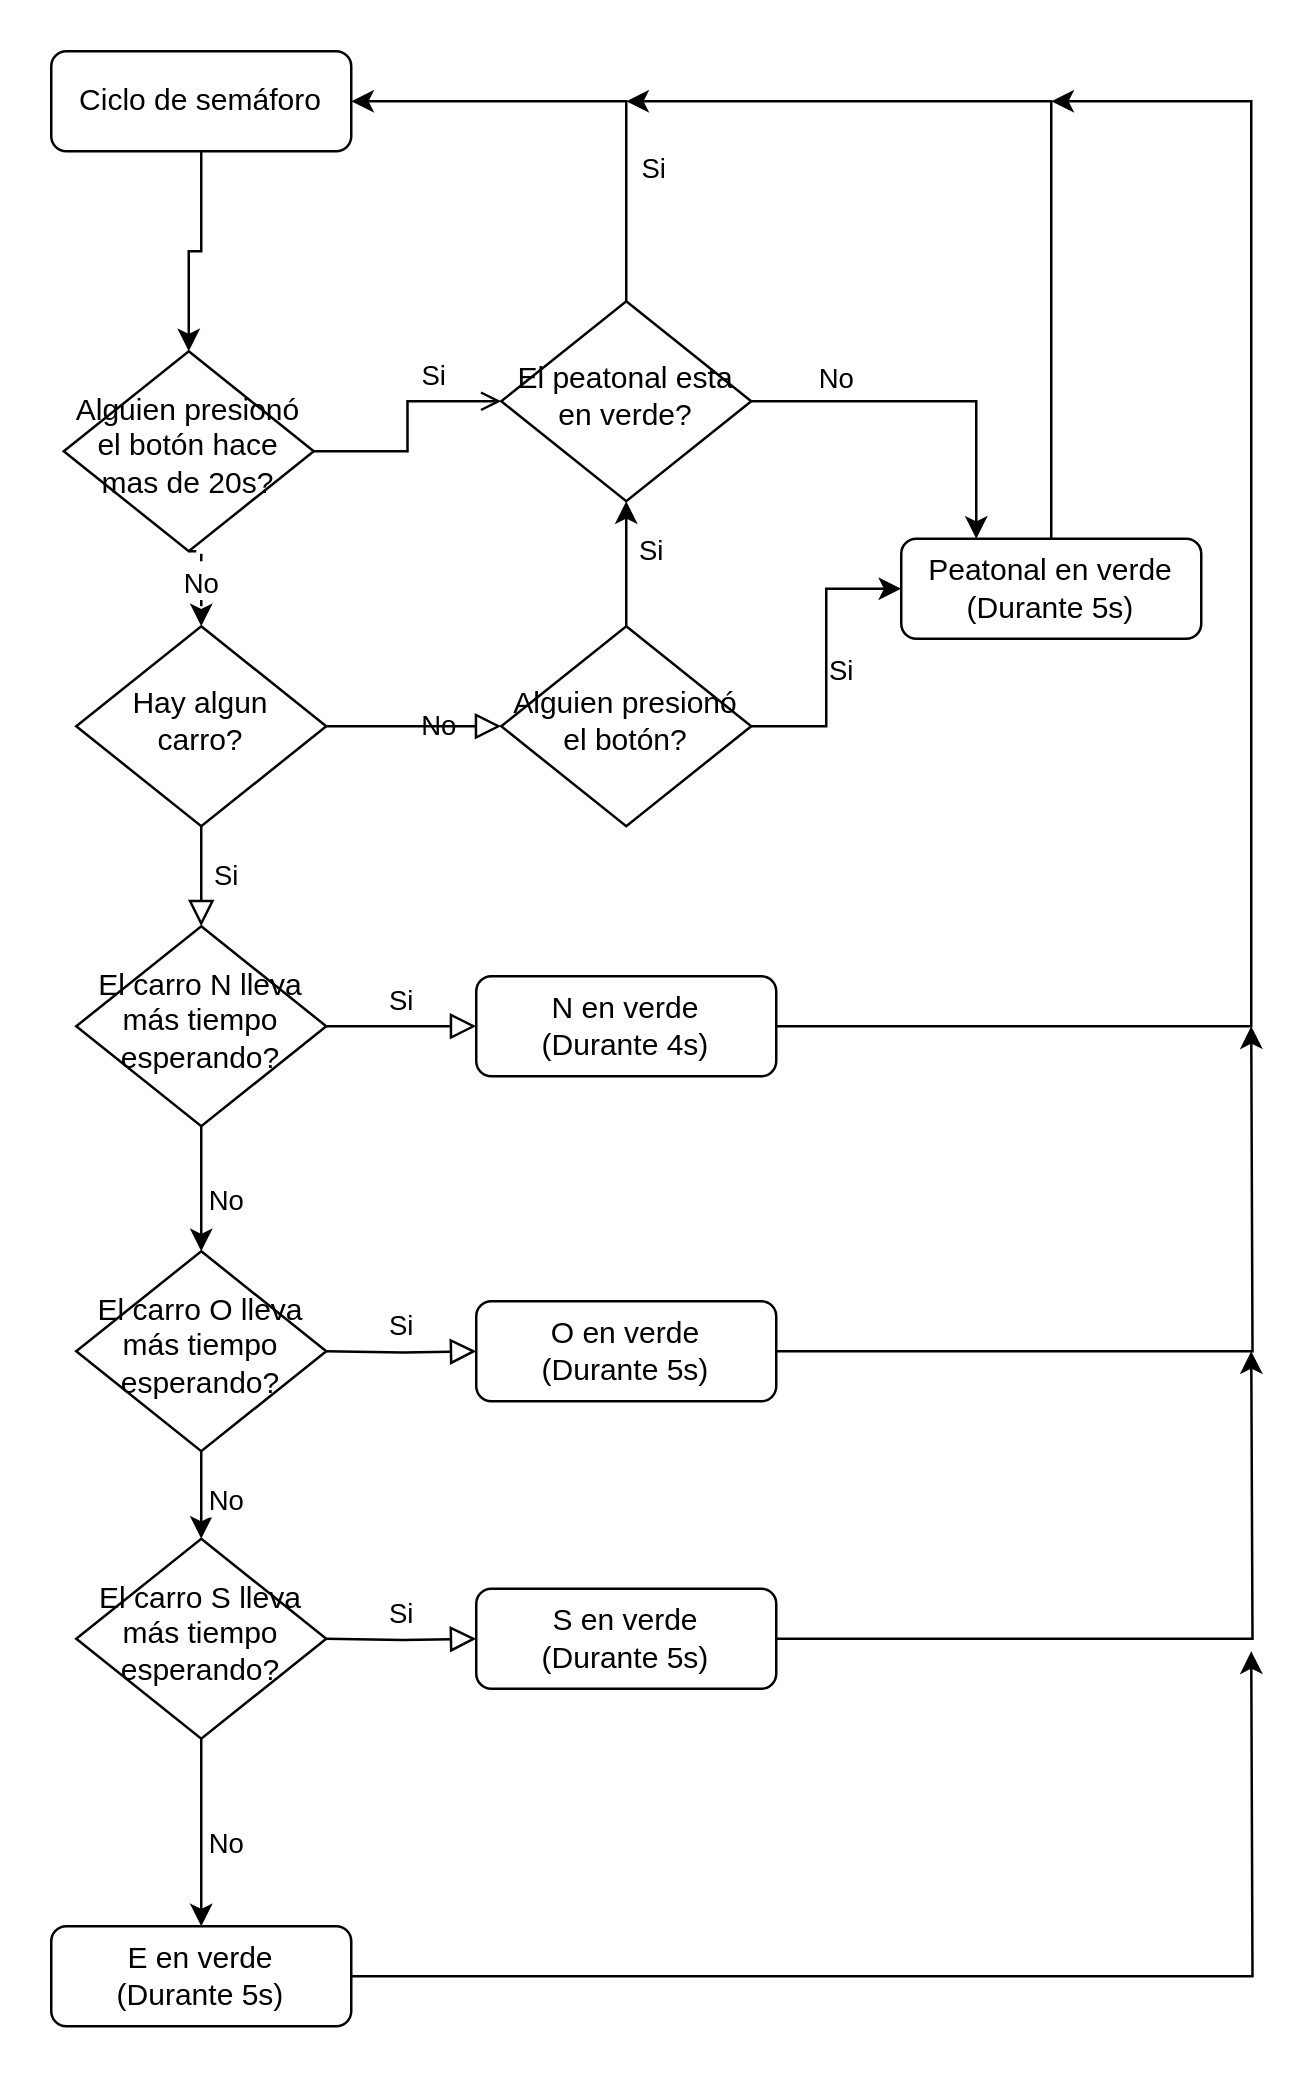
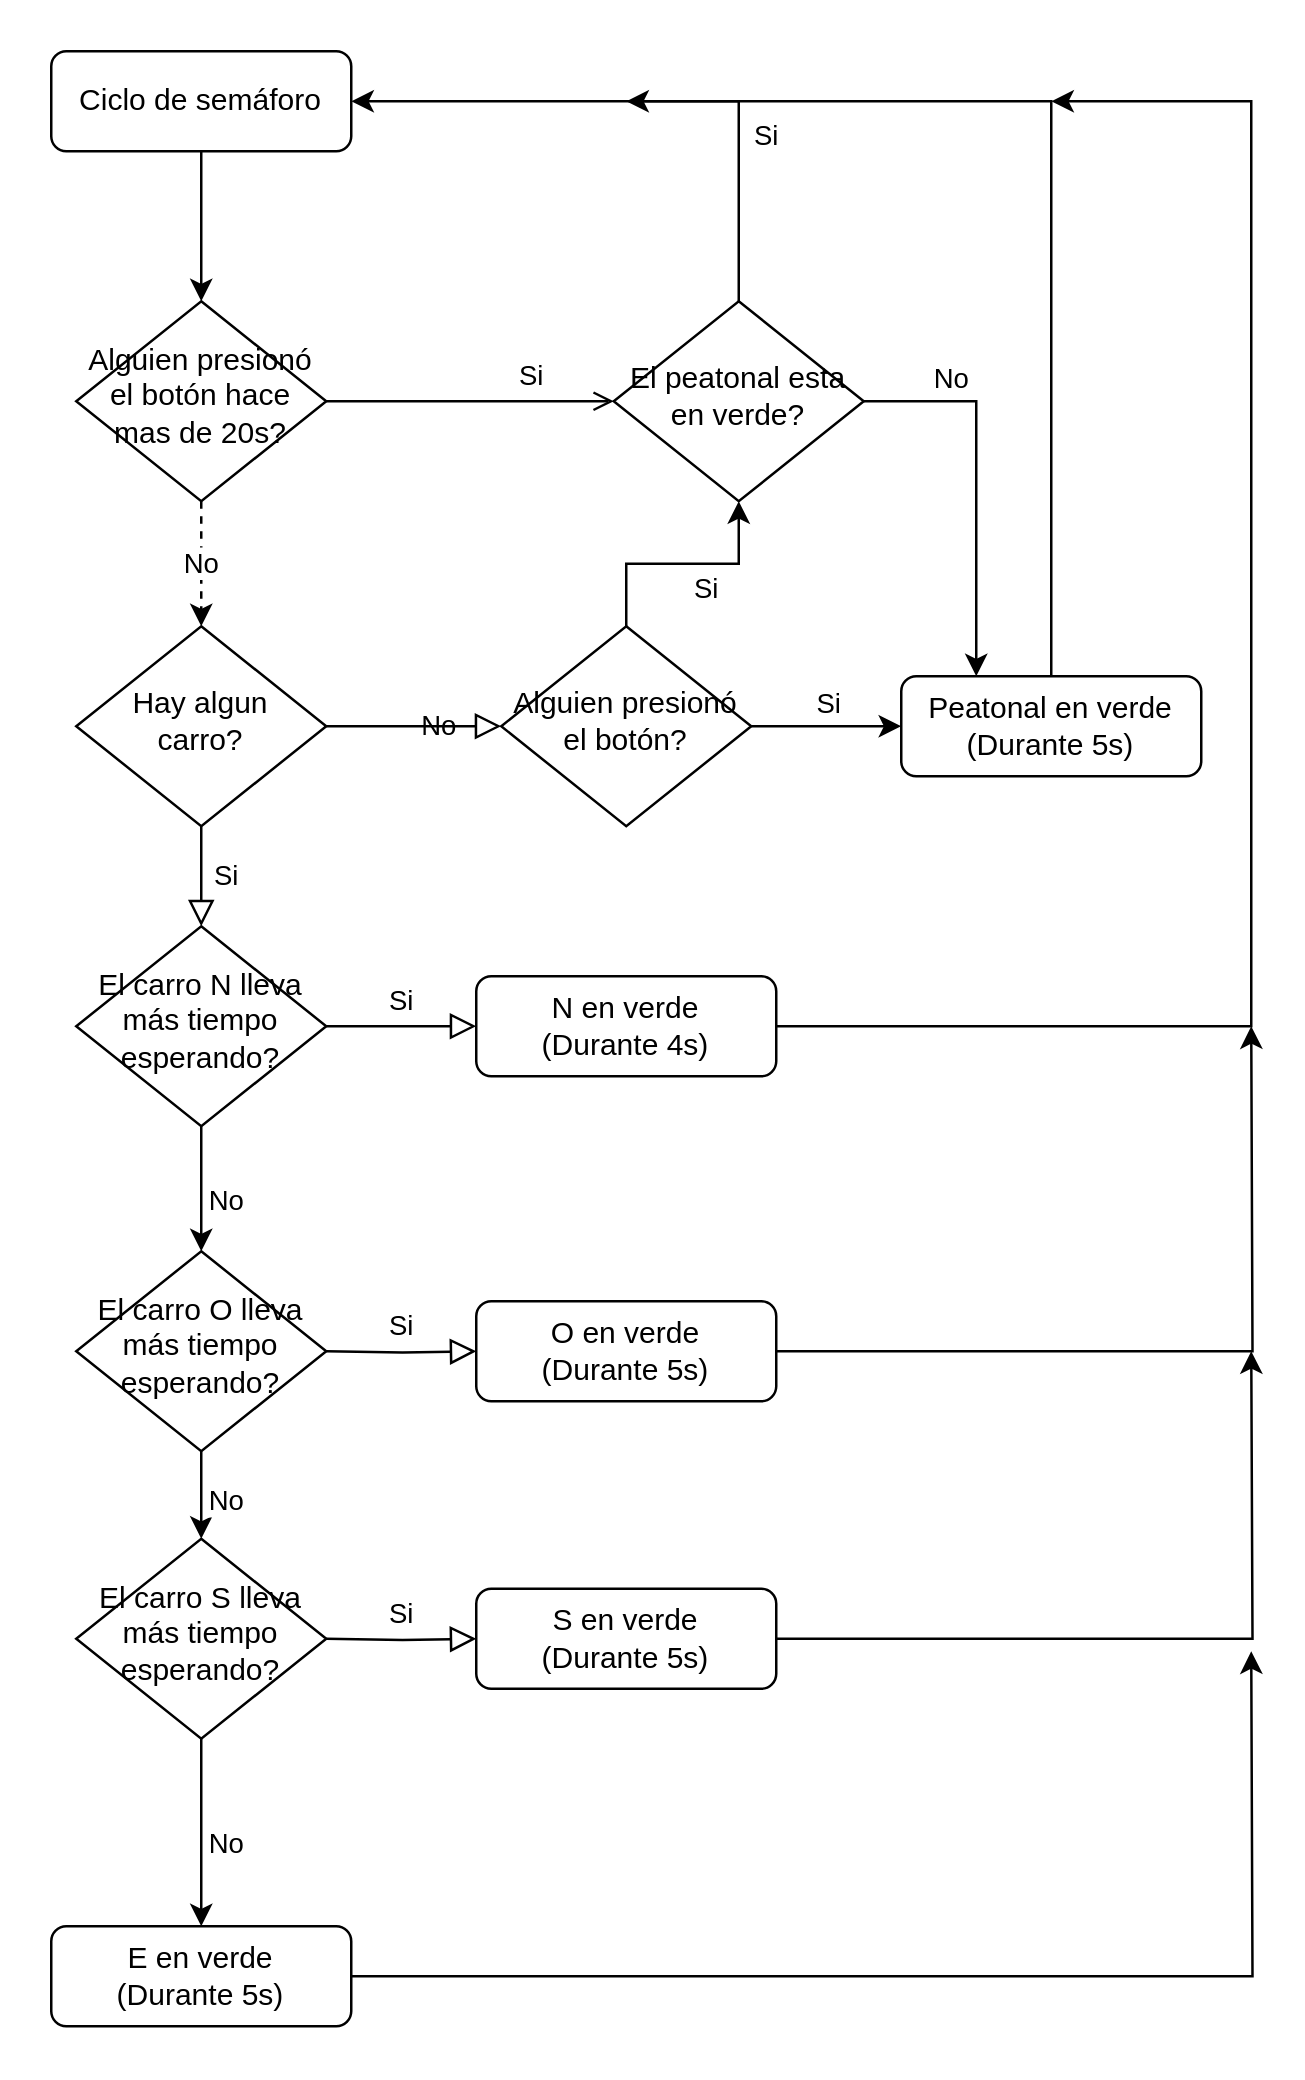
(626, 401) -> (739, 401)
(189, 451) -> (201, 401)
(1051, 589) -> (1051, 726)
